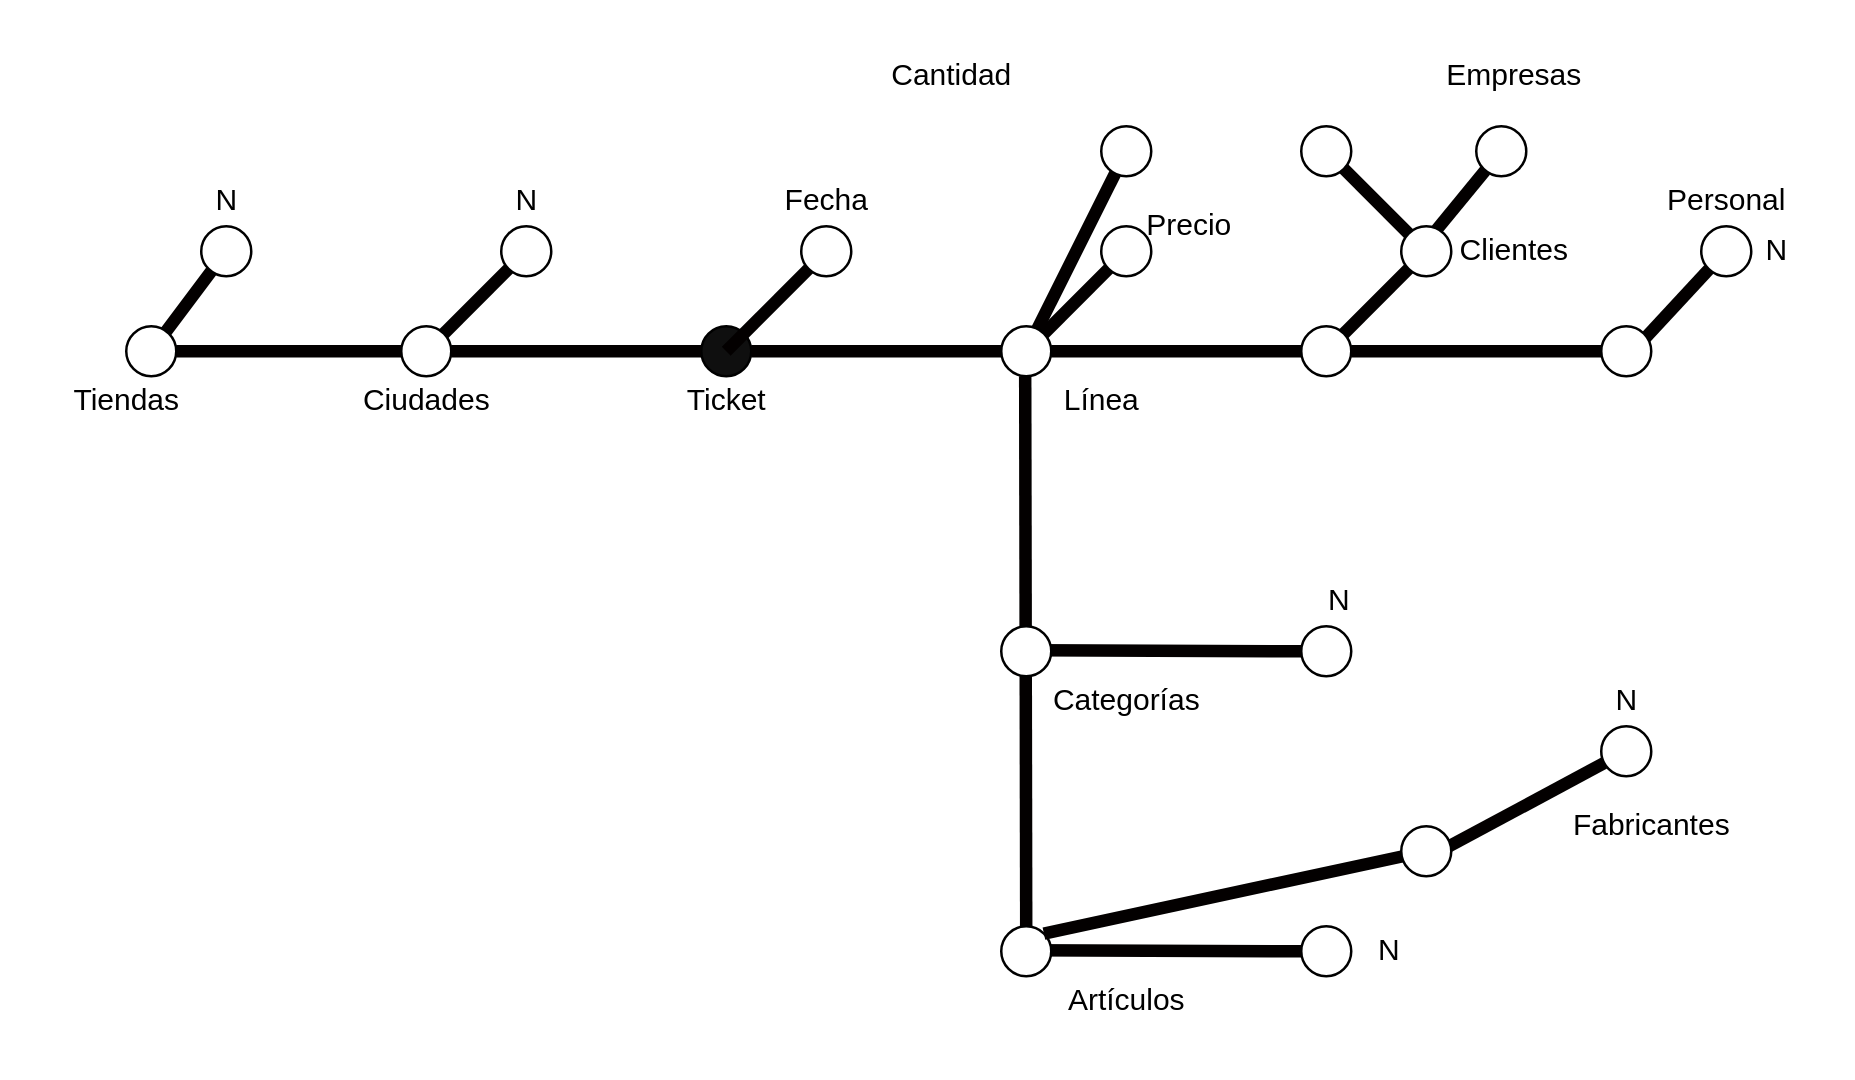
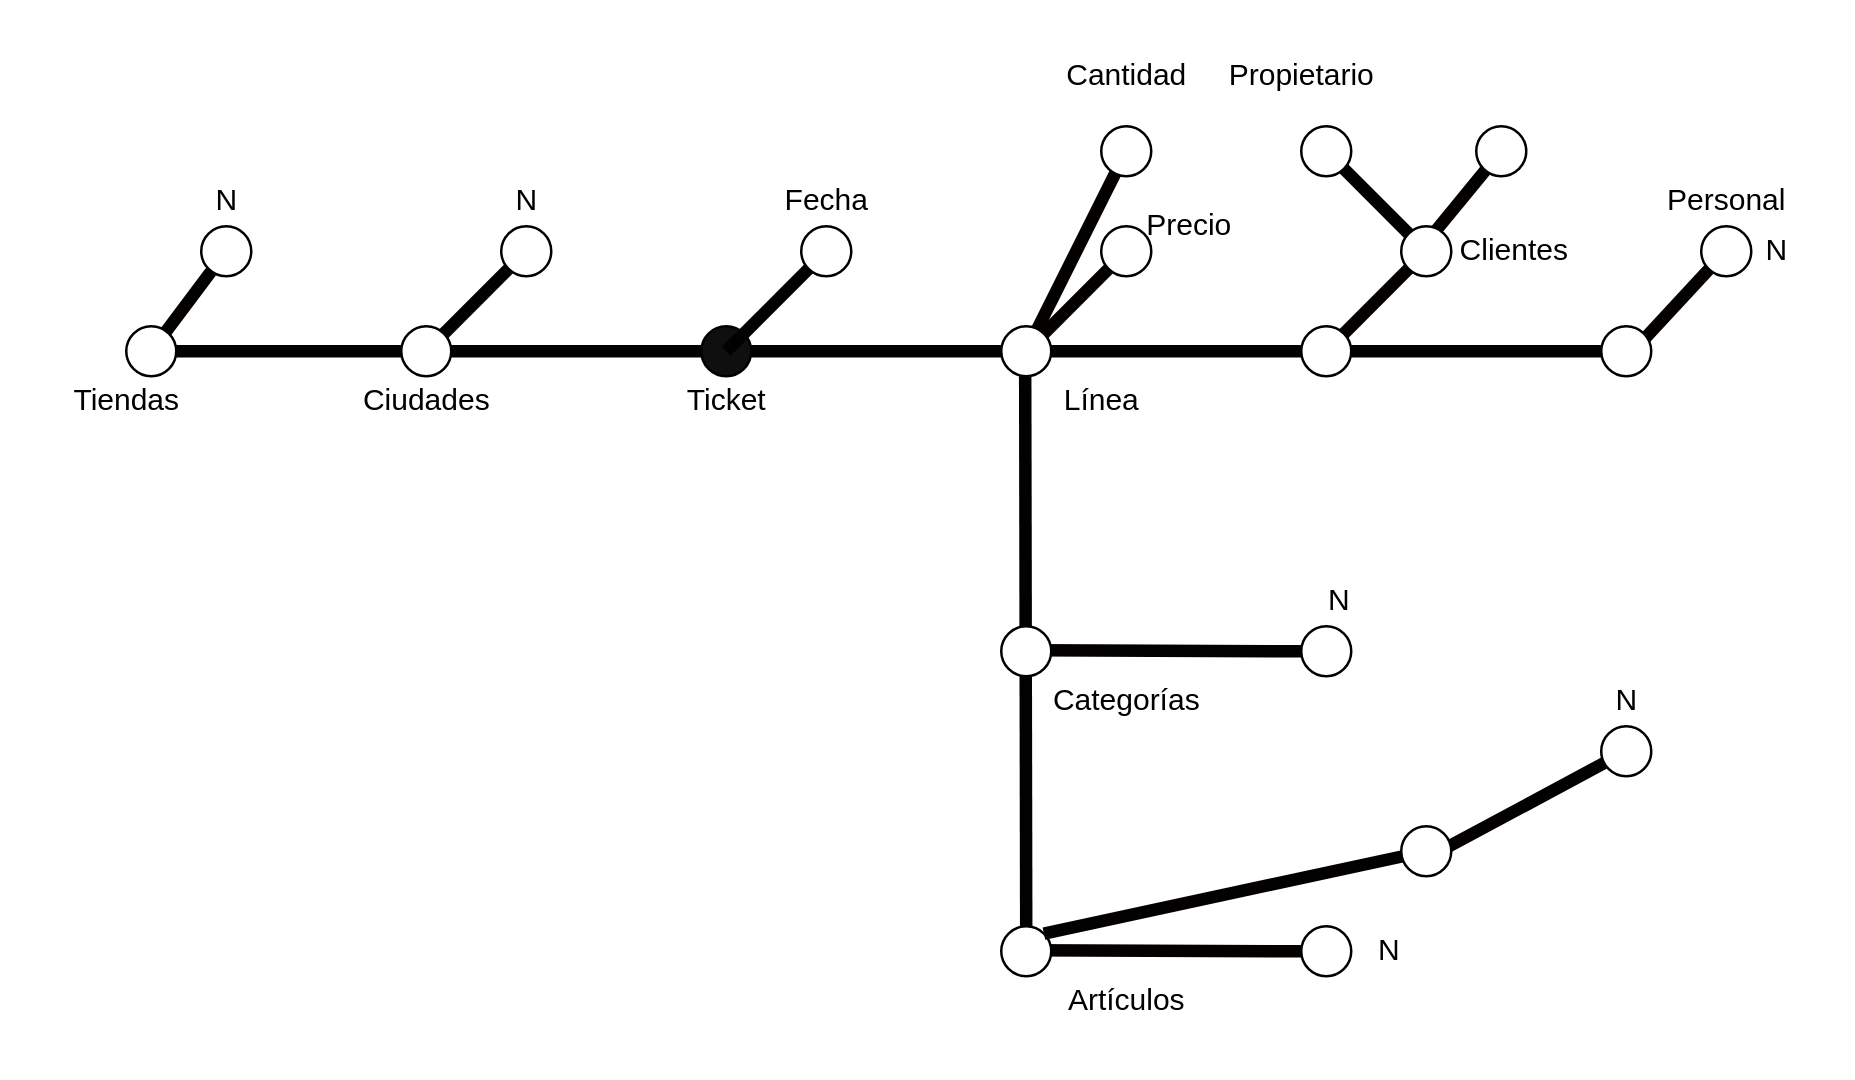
(951, 76) -> (1126, 76)
none -> (1301, 76)
(1514, 76) -> none
(1651, 826) -> none
